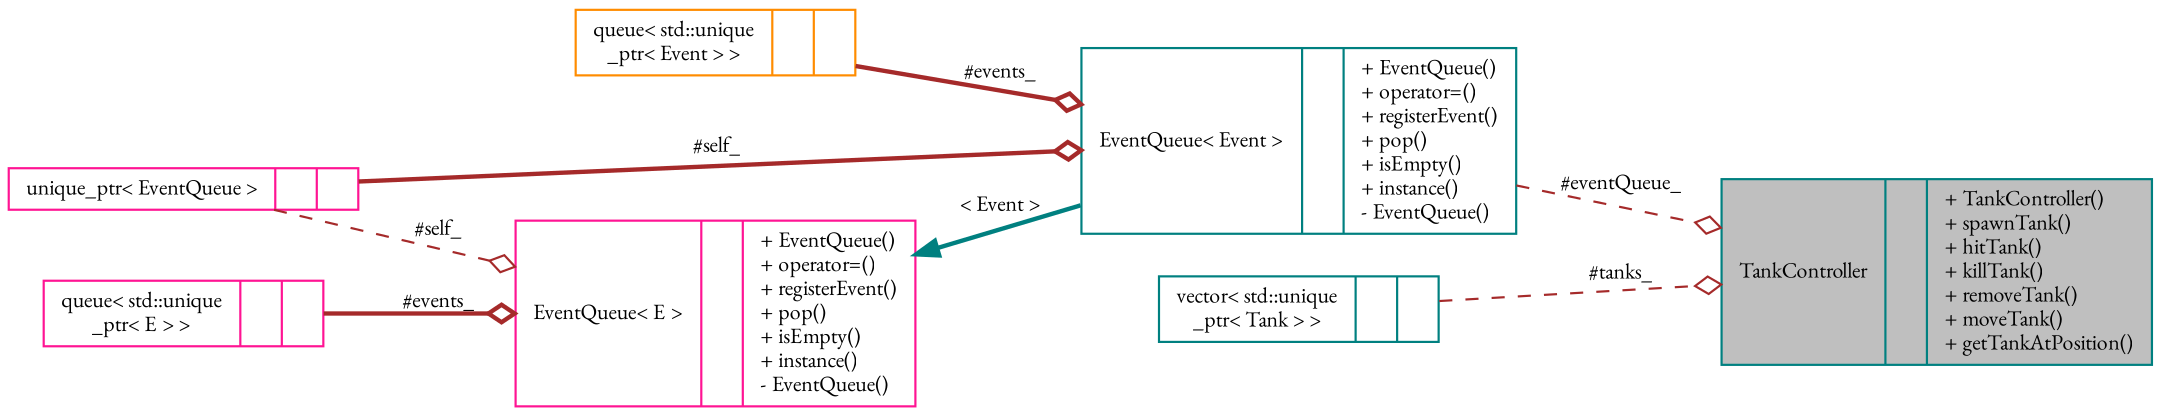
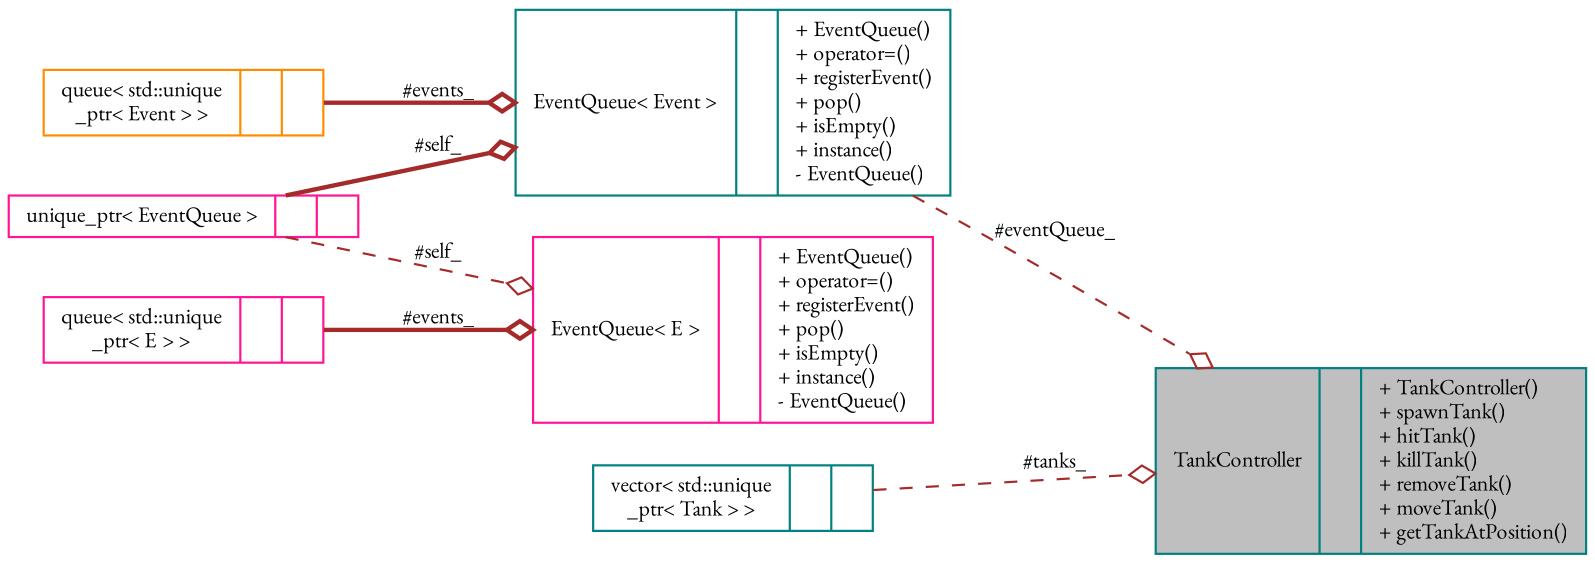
(1009, 227) -> none
